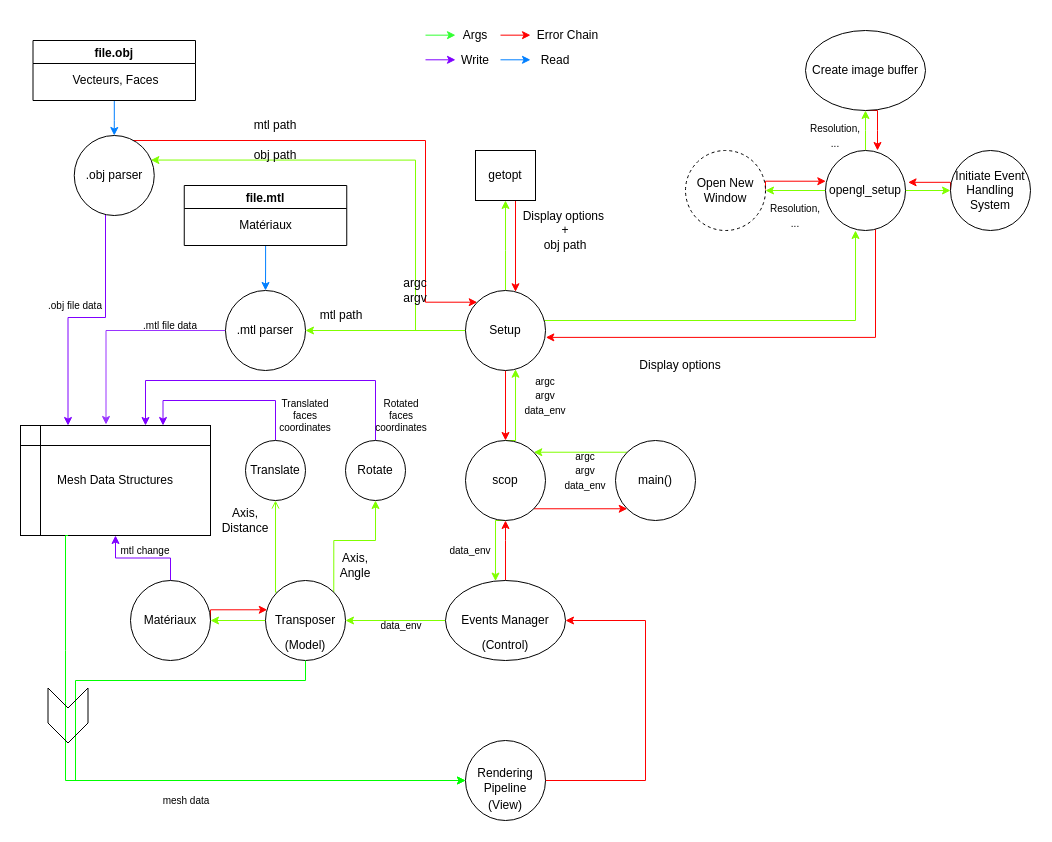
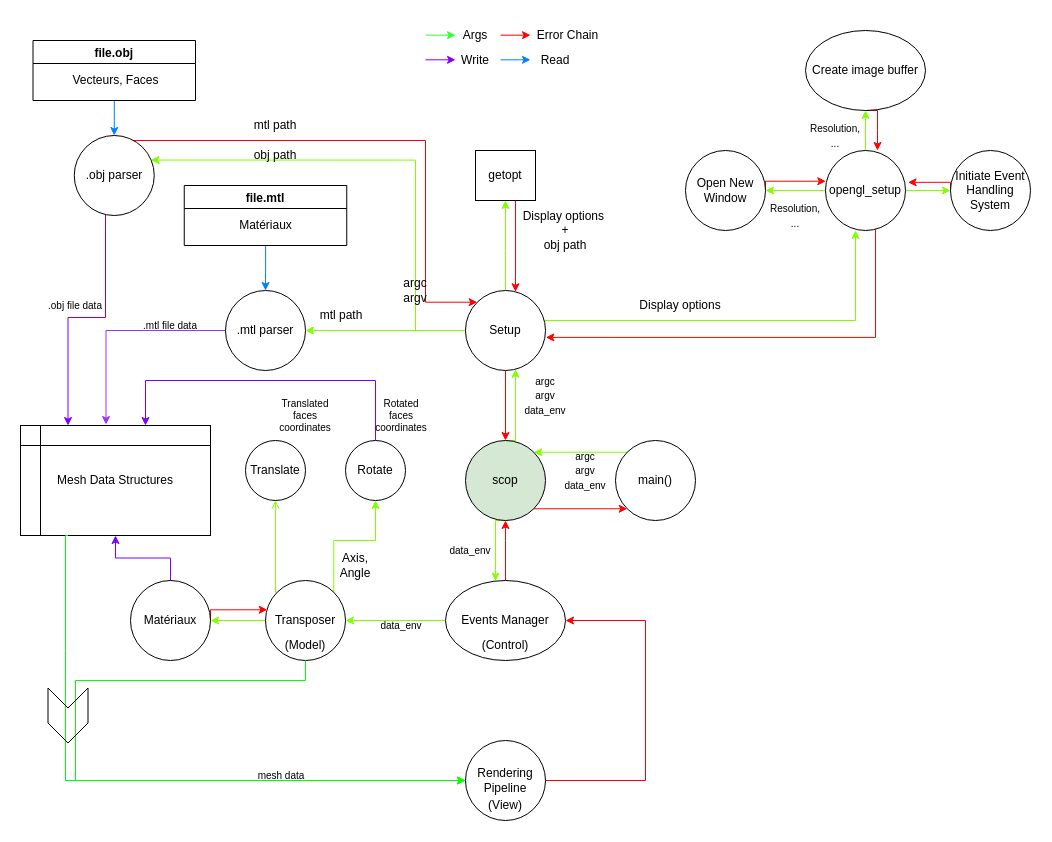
(726, 191) -> (726, 191)
(681, 366) -> (681, 306)
(230, 401) -> none
(506, 481) -> (506, 481)
(246, 521) -> none
(146, 551) -> none
(187, 801) -> (282, 776)
